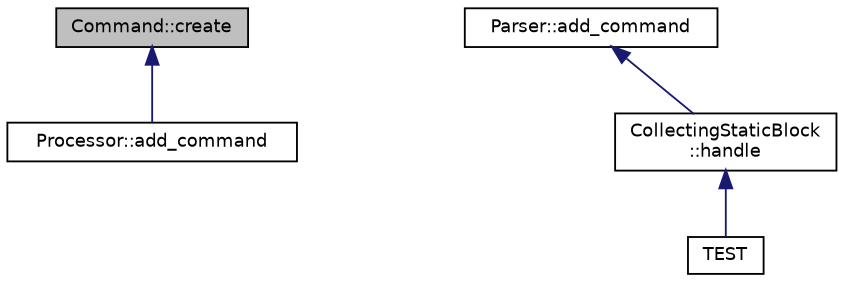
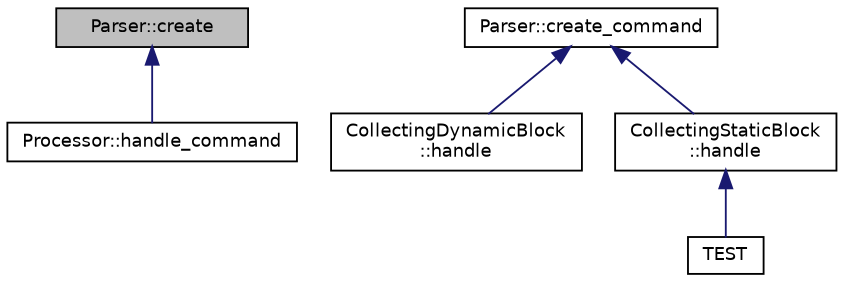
(152, 28) -> (152, 28)
(591, 28) -> (591, 28)
(152, 142) -> (152, 142)
none -> (456, 142)
